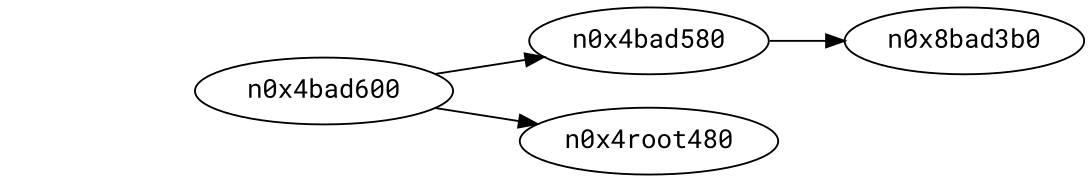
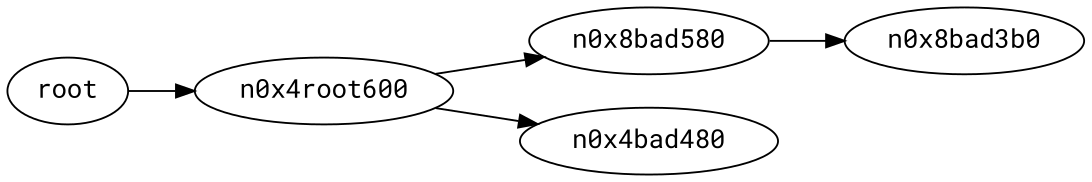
(649, 41) -> (649, 41)
none -> (68, 91)
(324, 91) -> (324, 91)
(649, 141) -> (649, 141)
